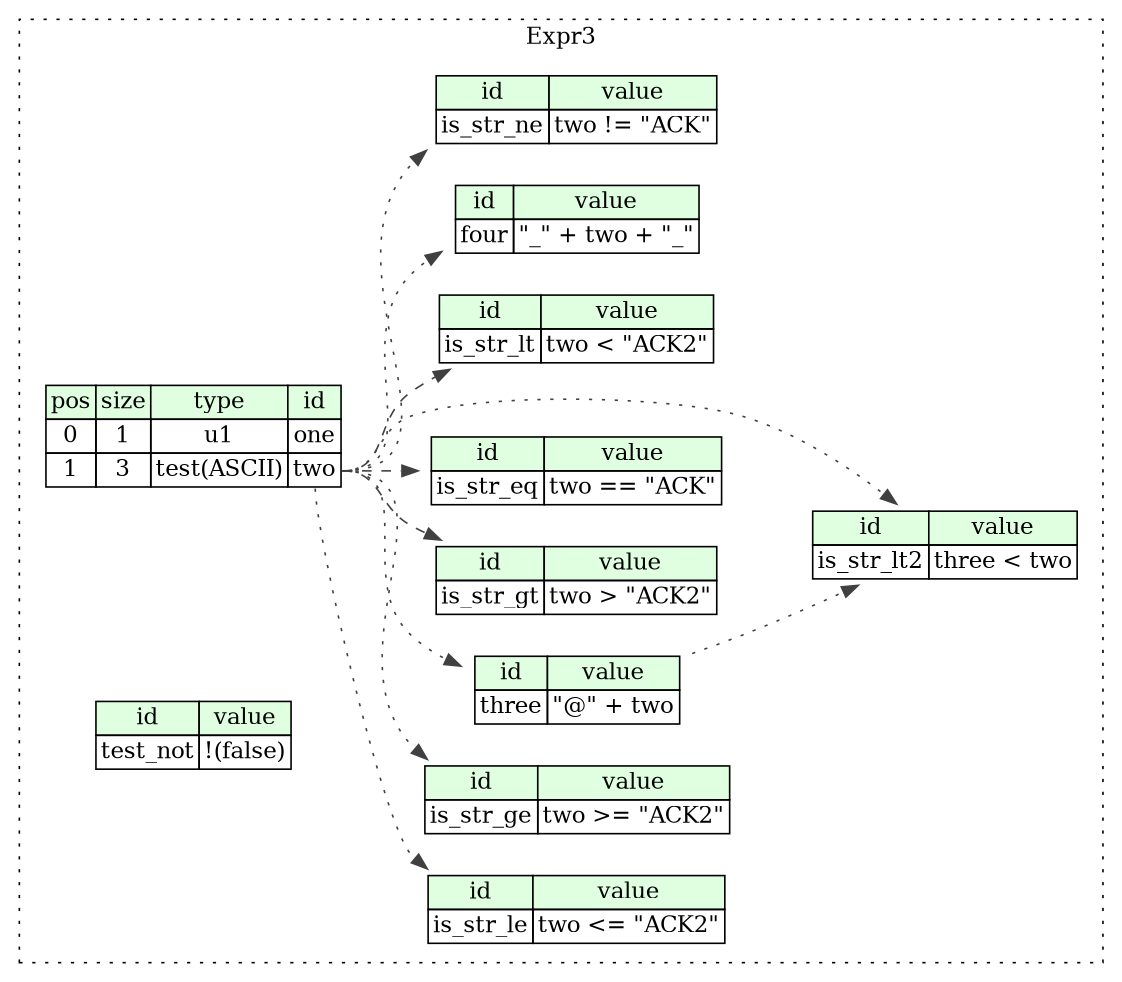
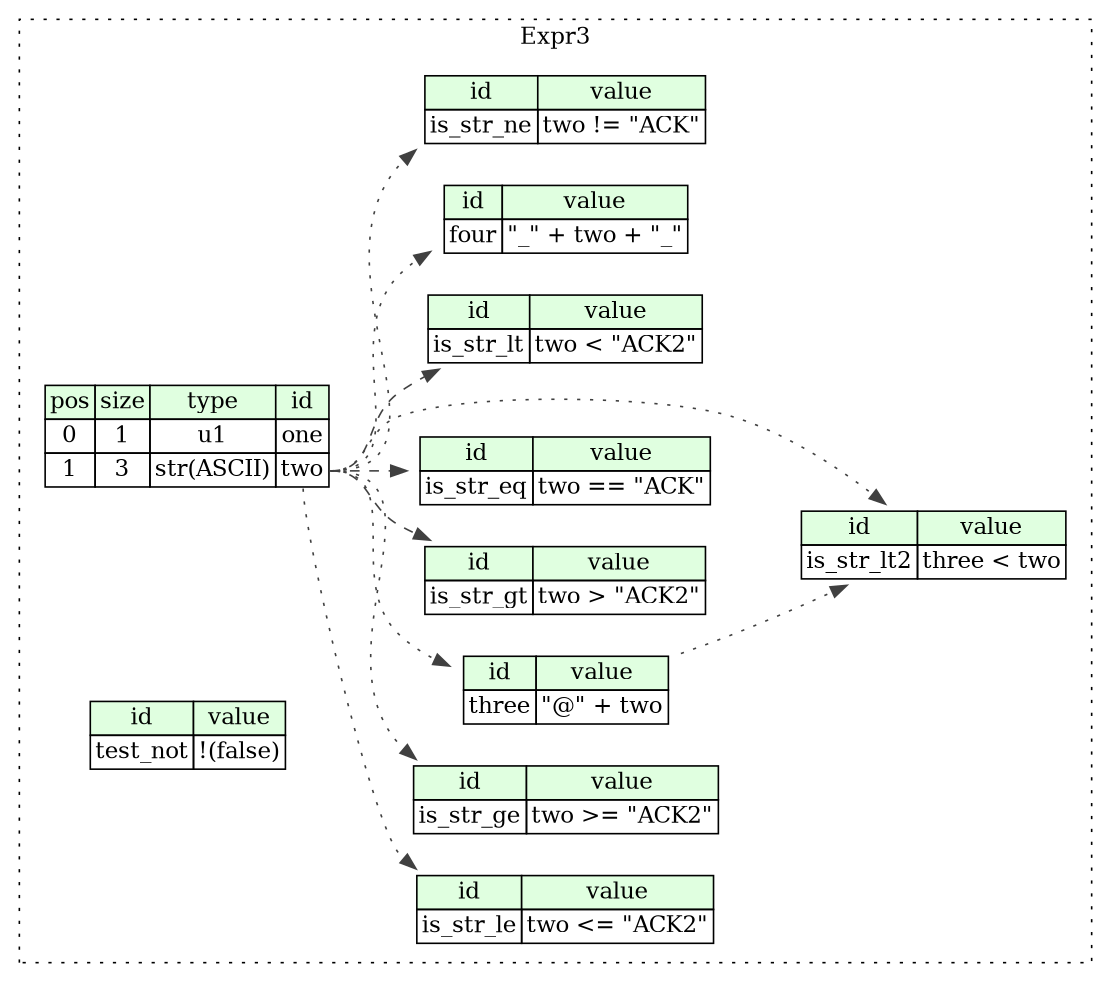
(219, 469) -> (213, 469)
